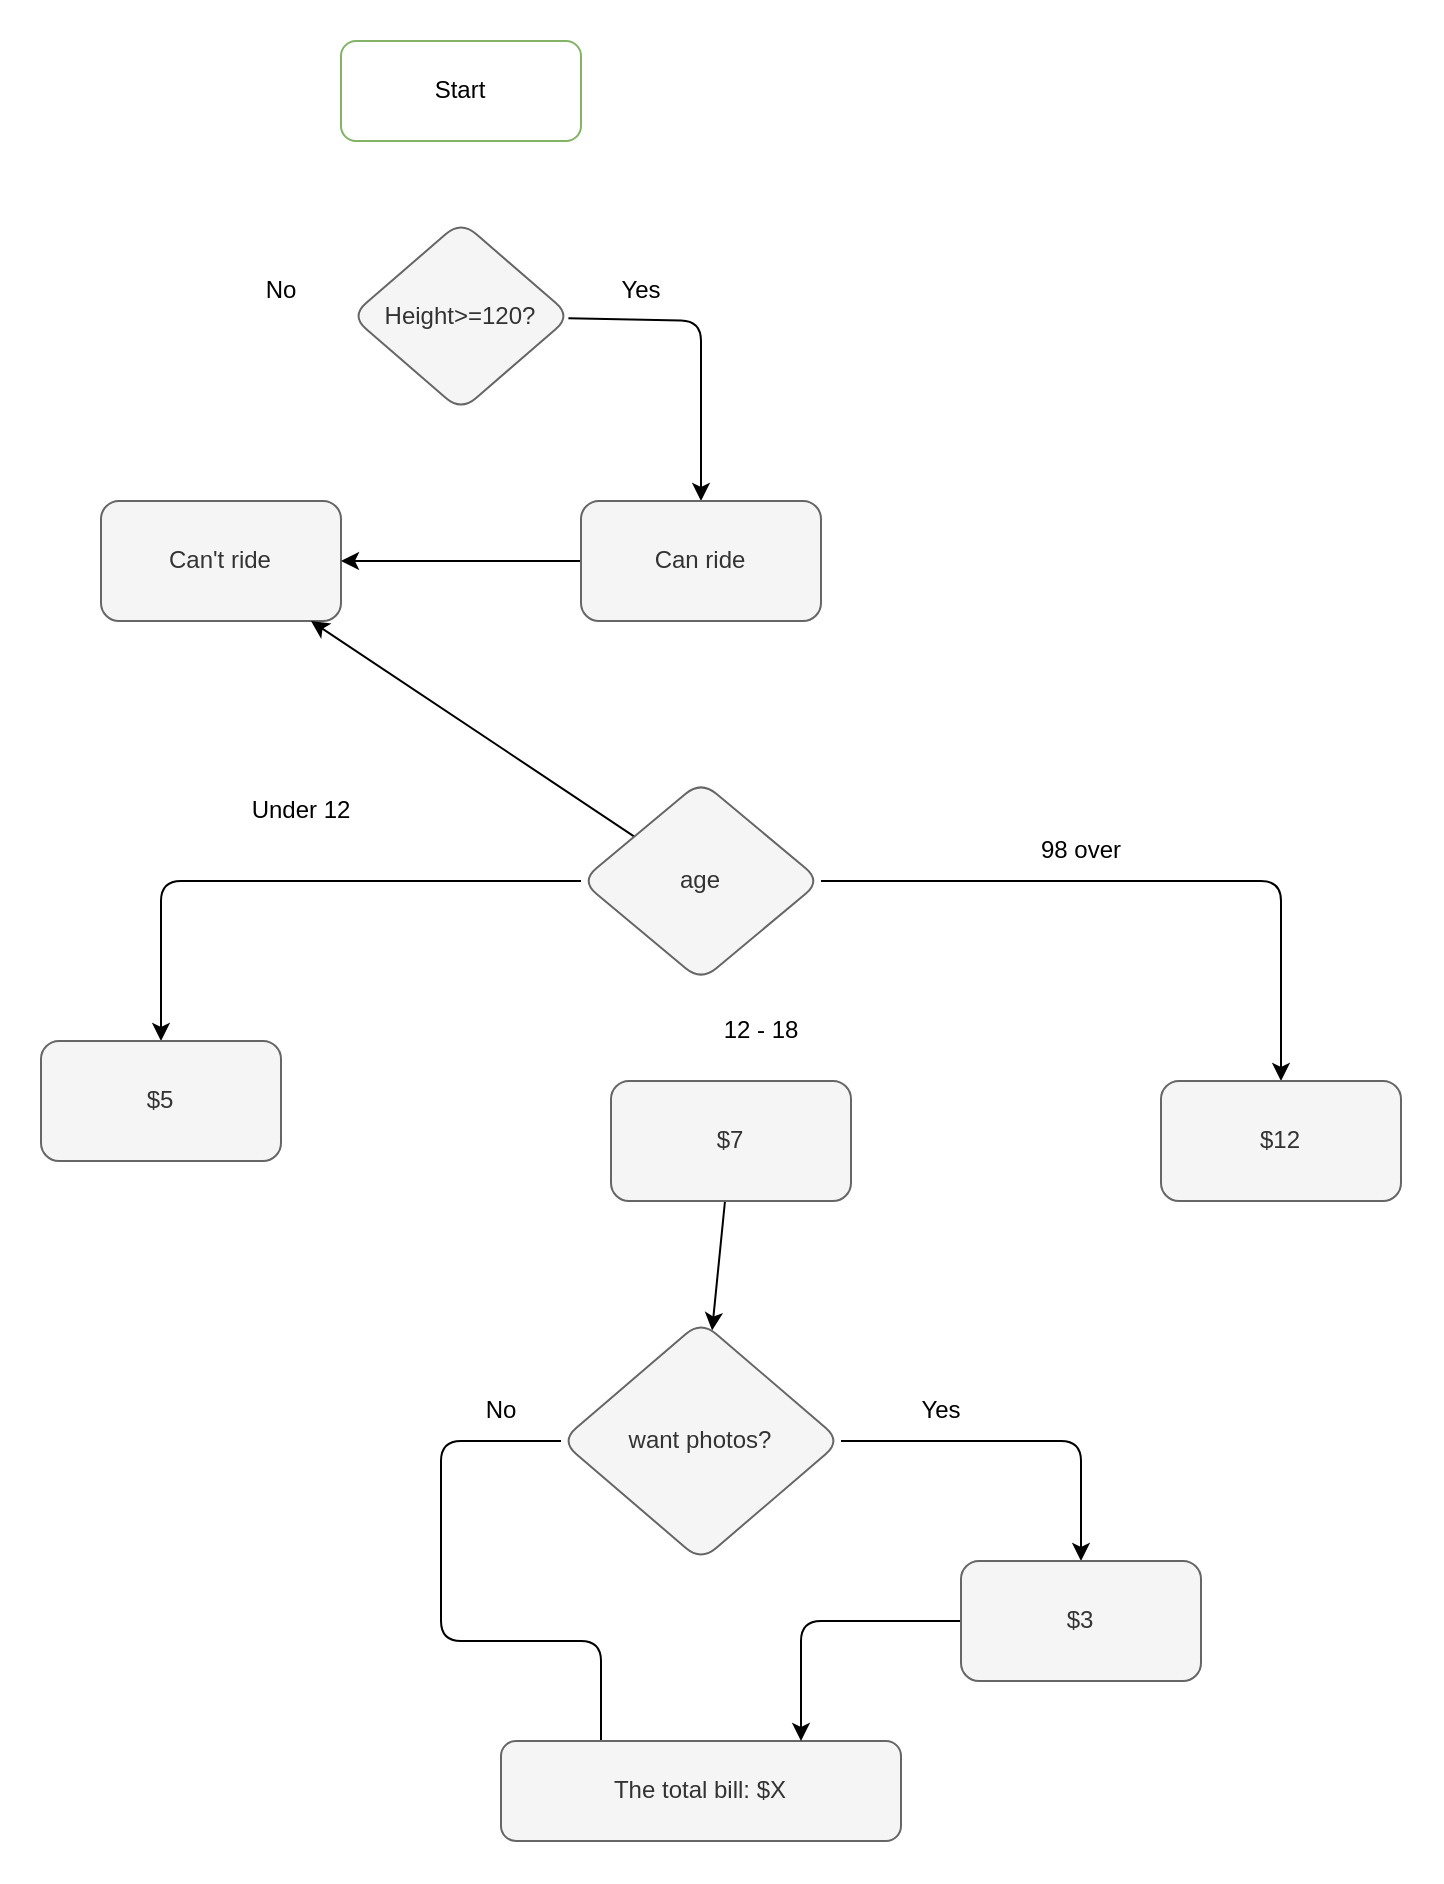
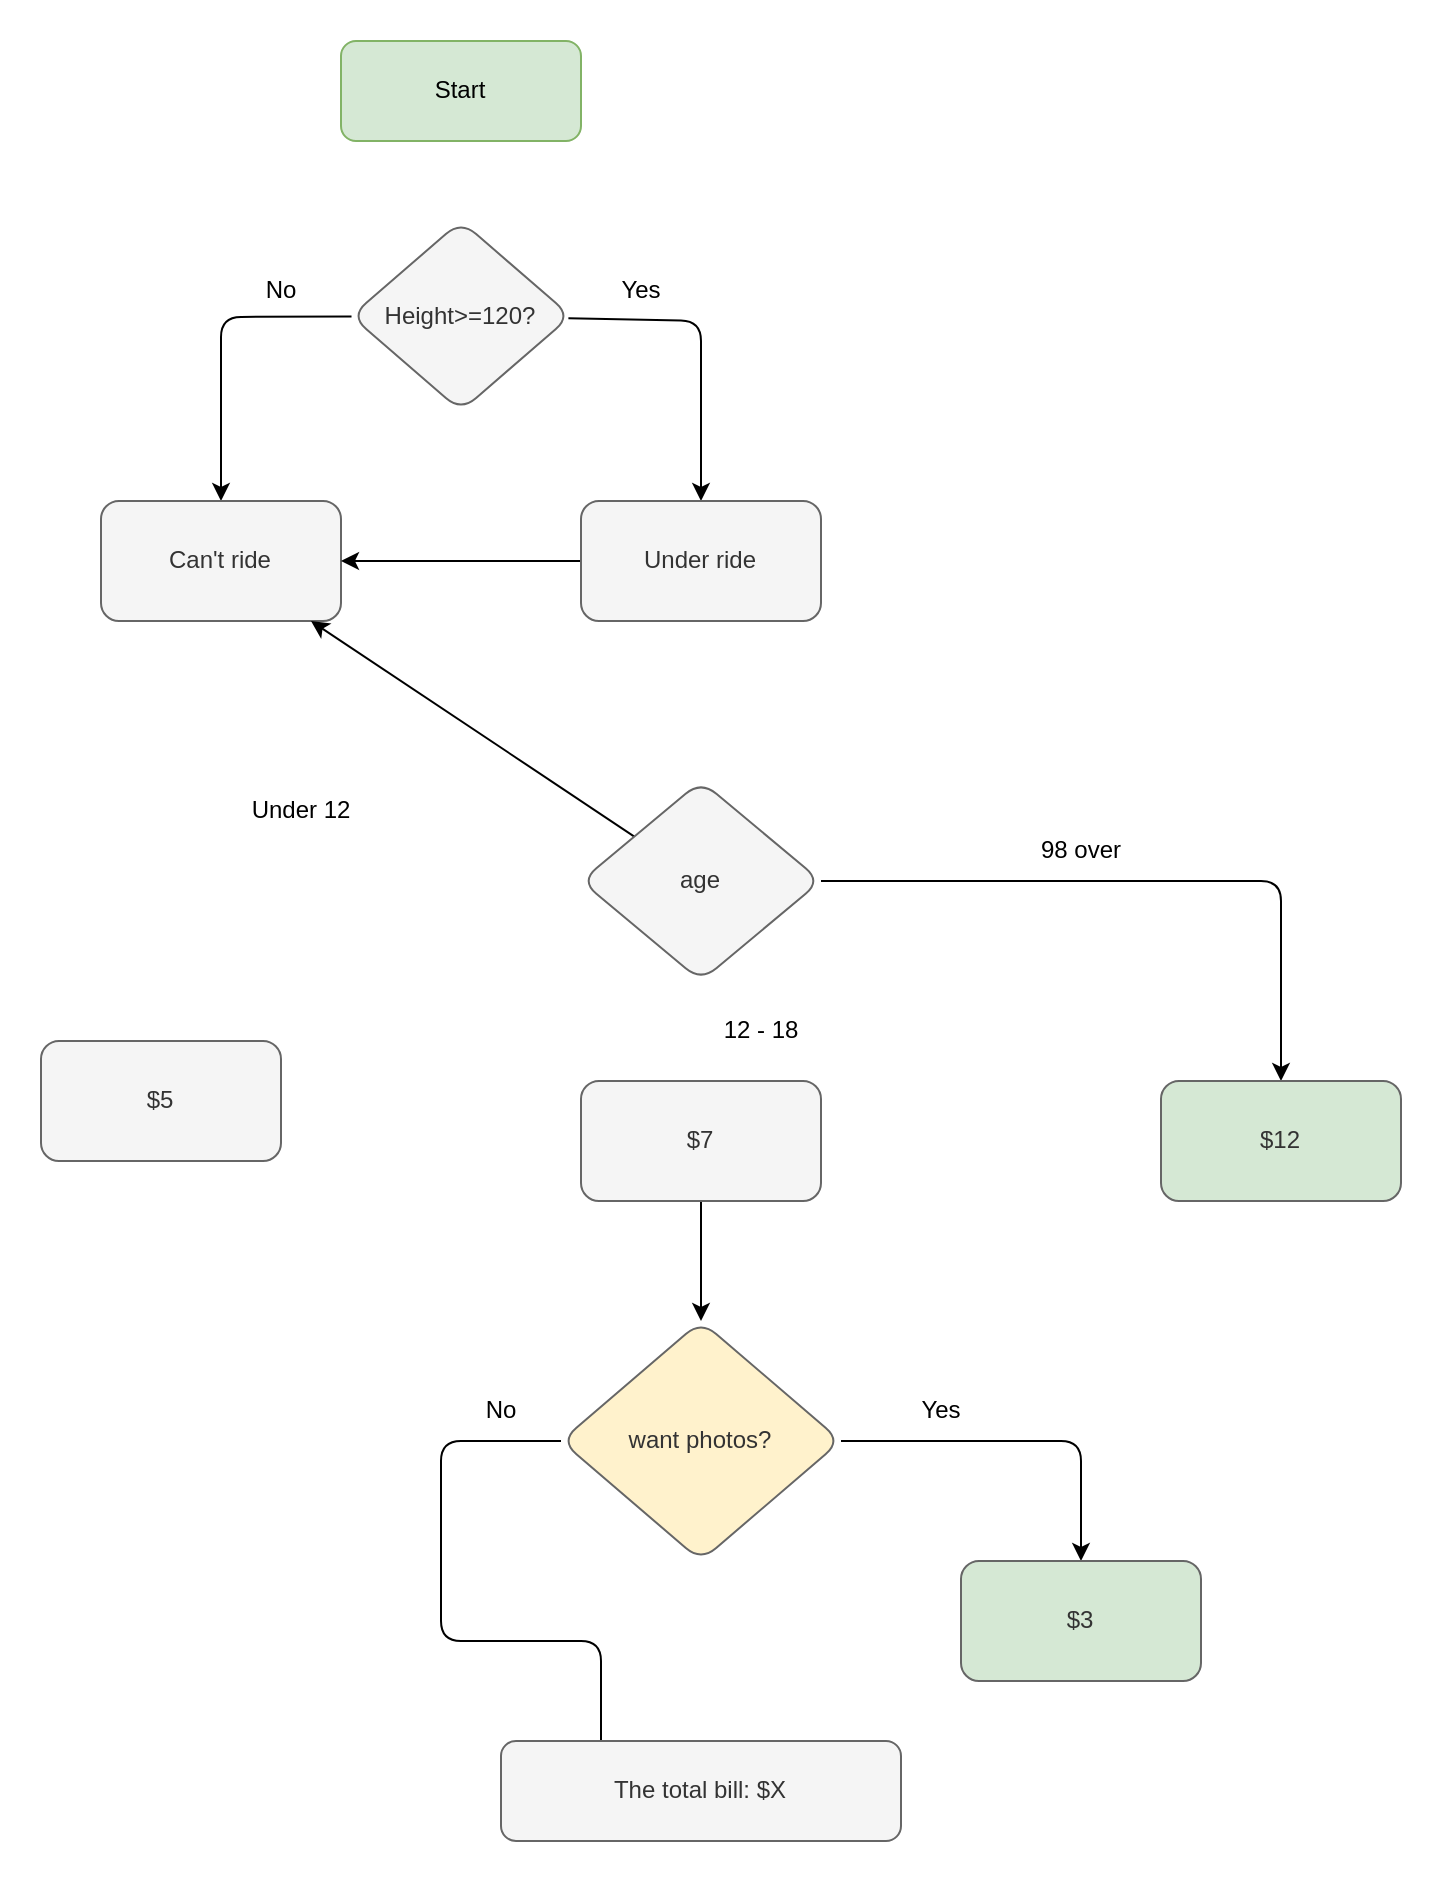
(461, 91) -> (461, 91)
none -> (221, 344)
(701, 561) -> (701, 561)
(305, 881) -> none
(731, 1141) -> (701, 1141)
(1281, 1141) -> (1281, 1141)
(701, 1441) -> (701, 1441)
(835, 1621) -> none
(1081, 1621) -> (1081, 1621)
